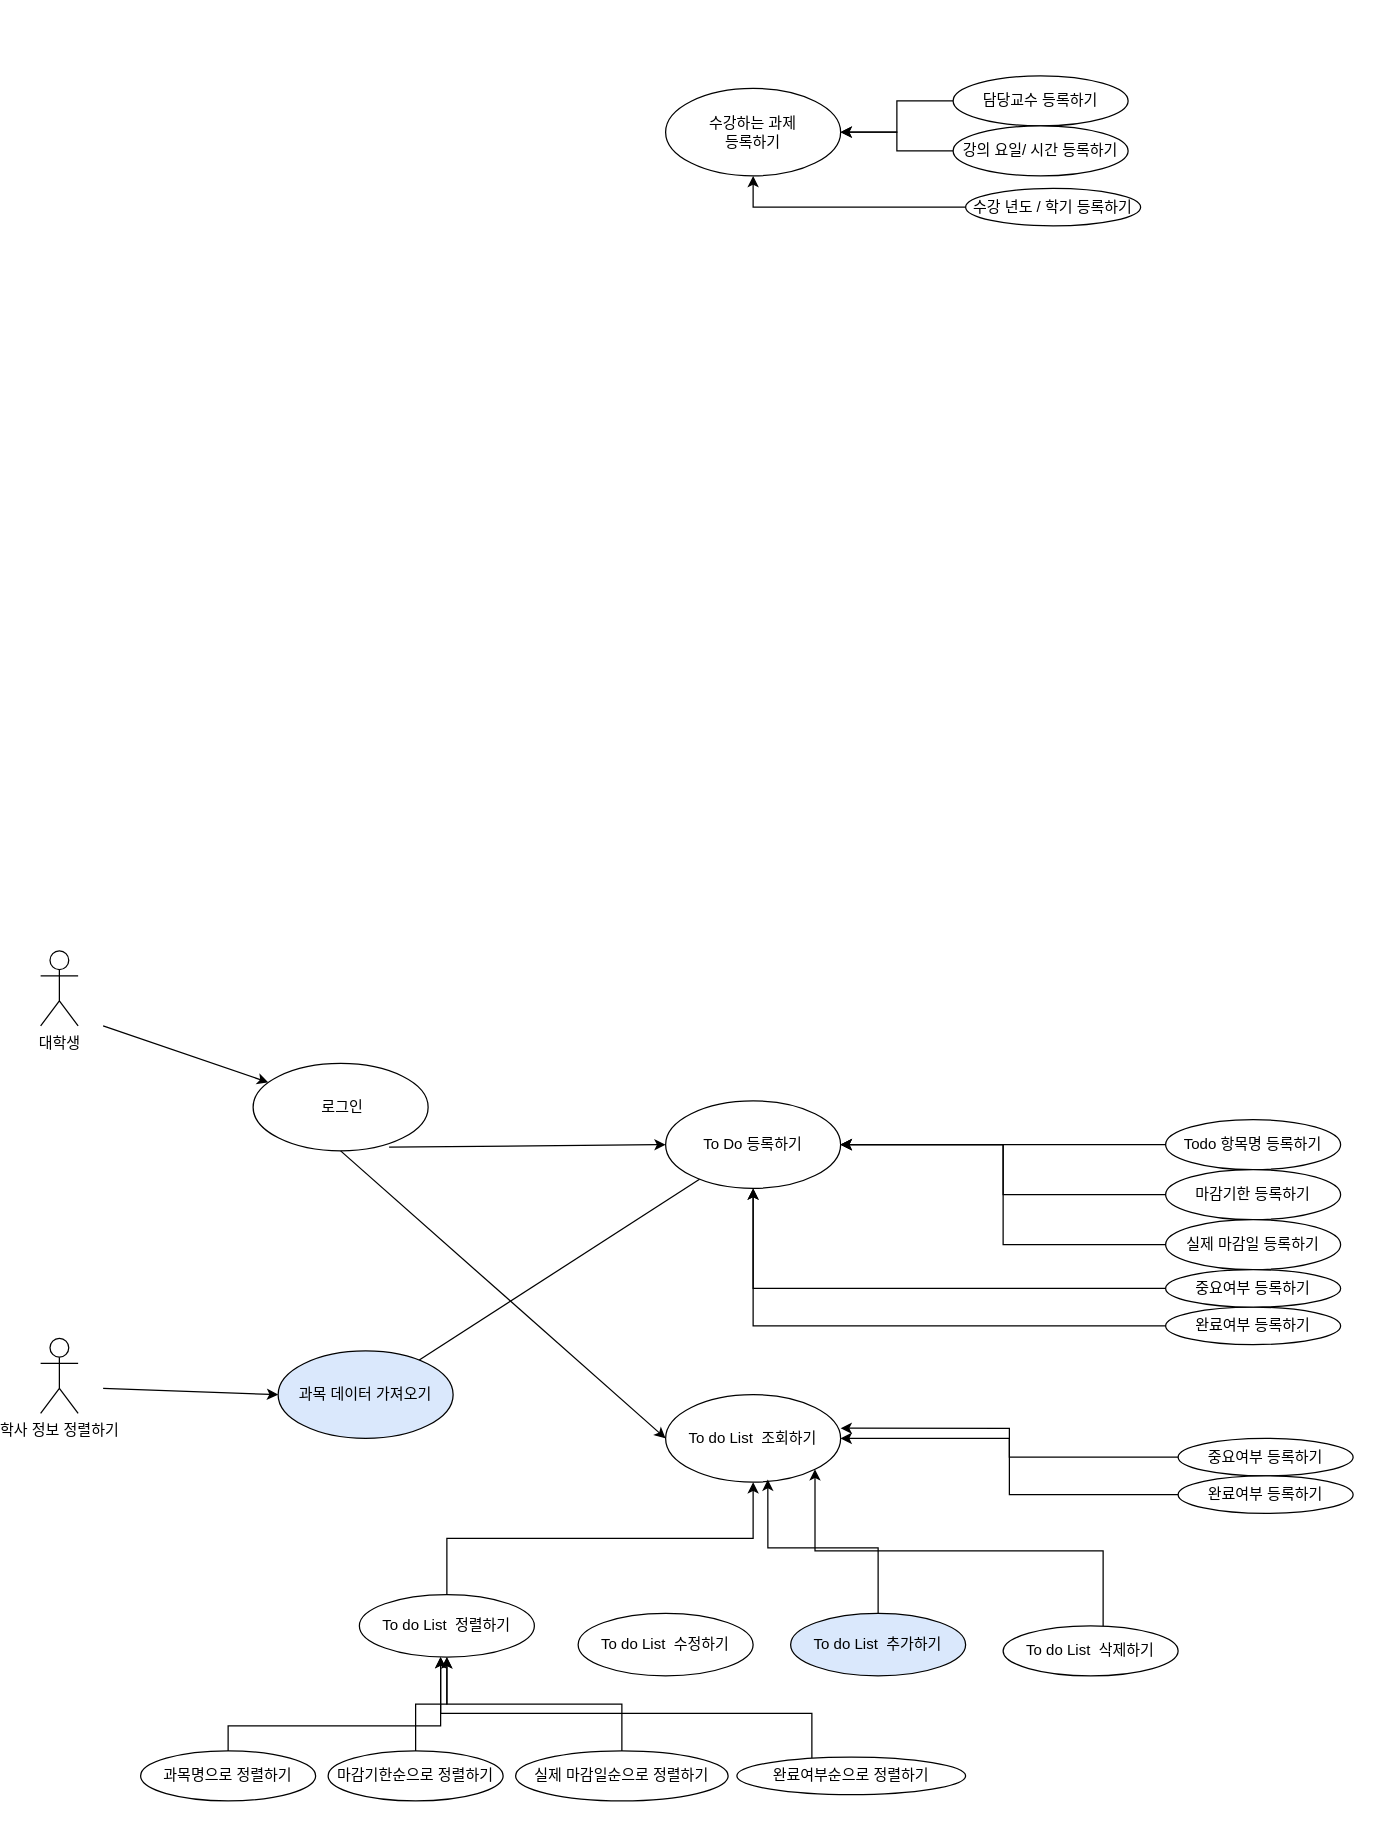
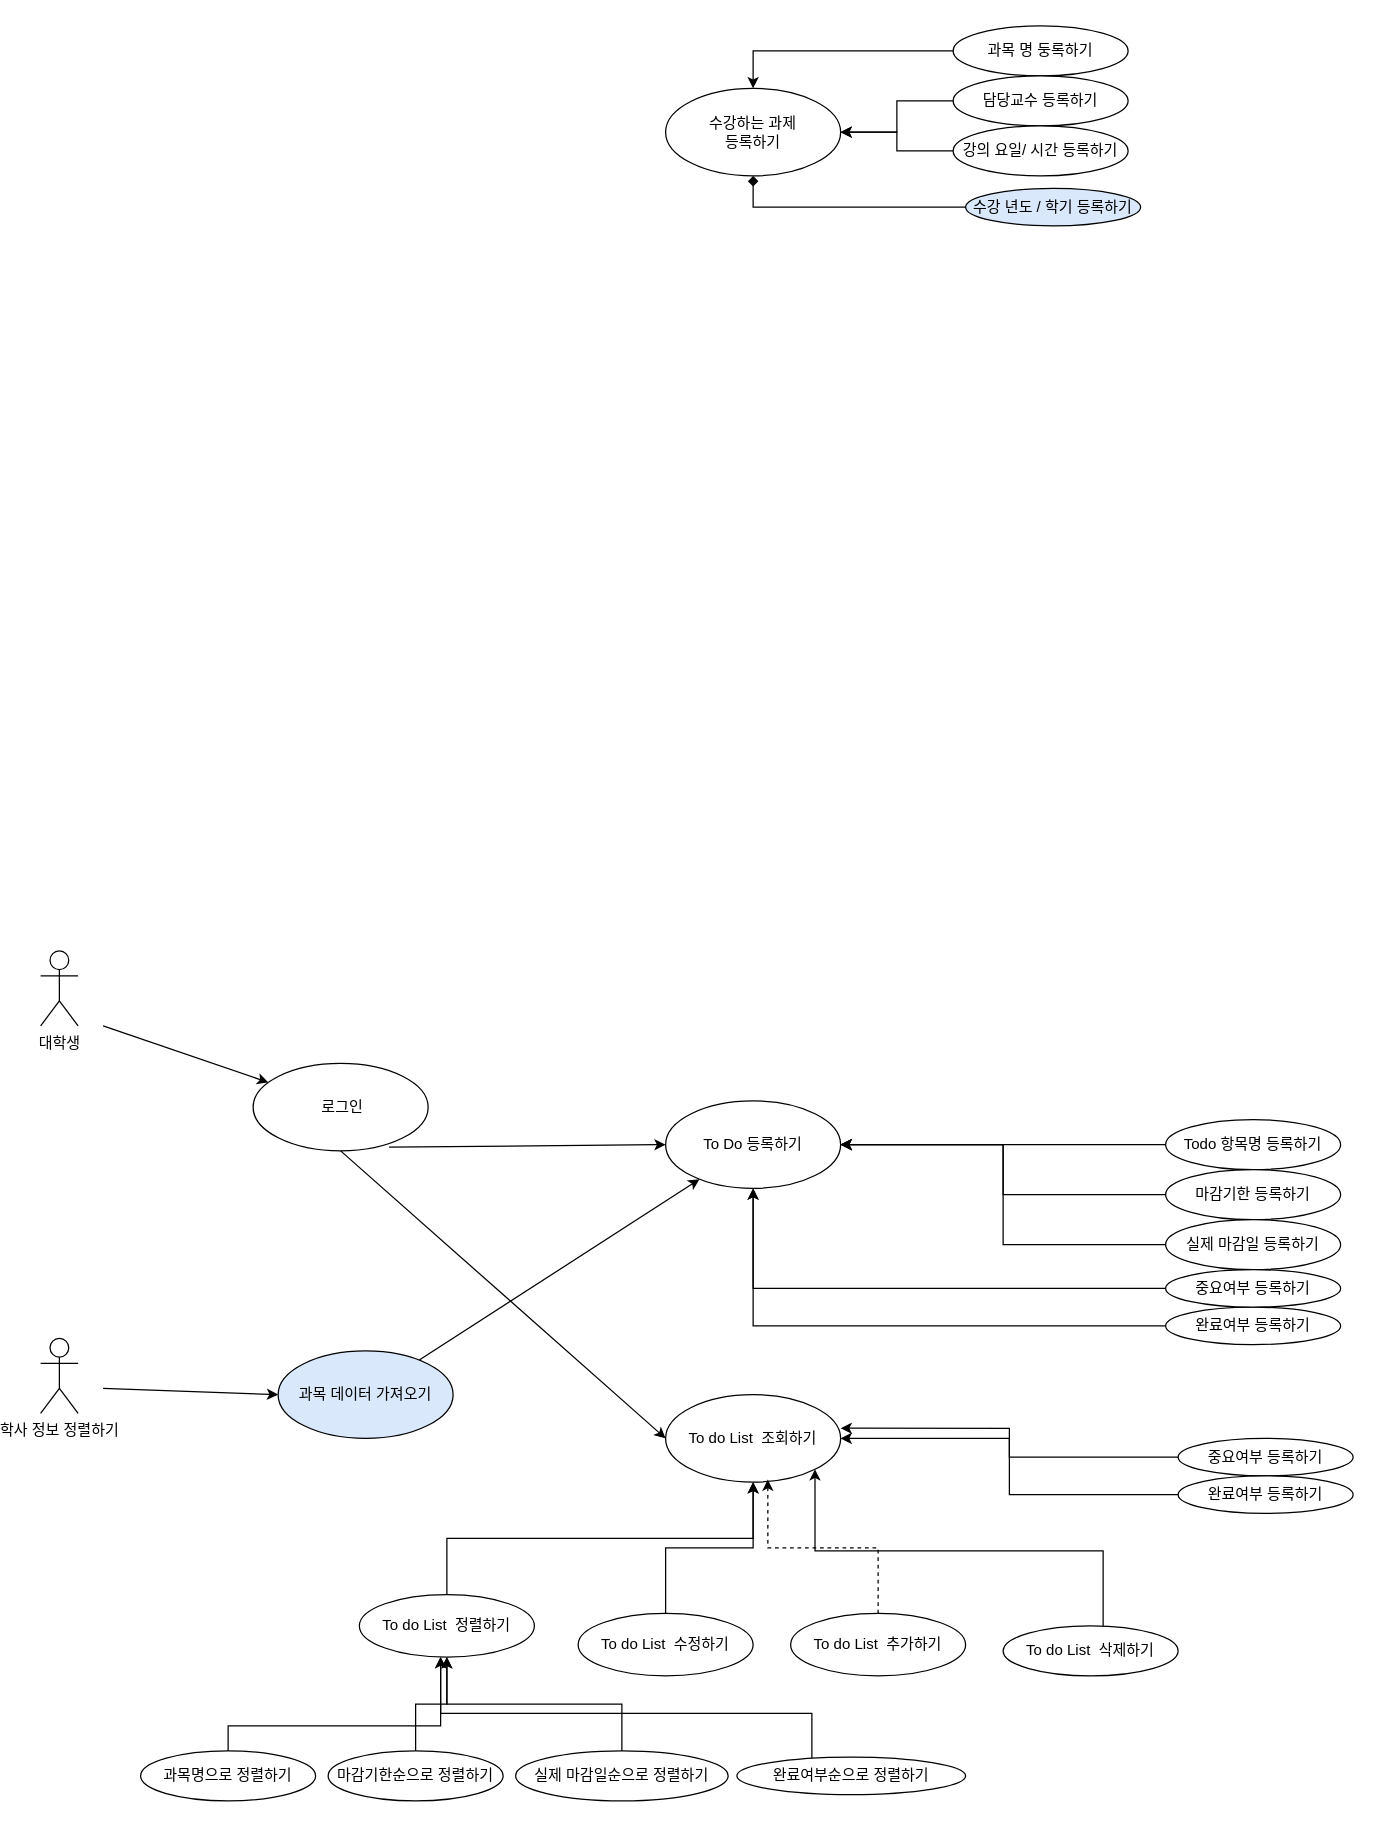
none -> (839, 51)
none -> (1041, 51)
(753, 186) -> (753, 186)
(1053, 207) -> (1053, 207)
(694, 1182) -> (691, 1184)
(768, 1540) -> (768, 1540)
none -> (680, 1548)
(878, 1644) -> (878, 1644)
